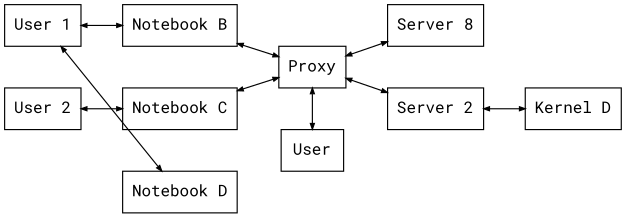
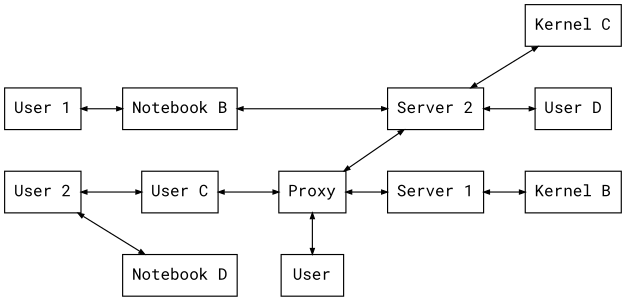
(436, 25) -> (436, 192)
none -> (573, 25)
(258, 50) -> (312, 109)
(104, 100) -> (111, 234)
(180, 109) -> (180, 192)
(573, 109) -> (573, 109)
none -> (573, 192)
